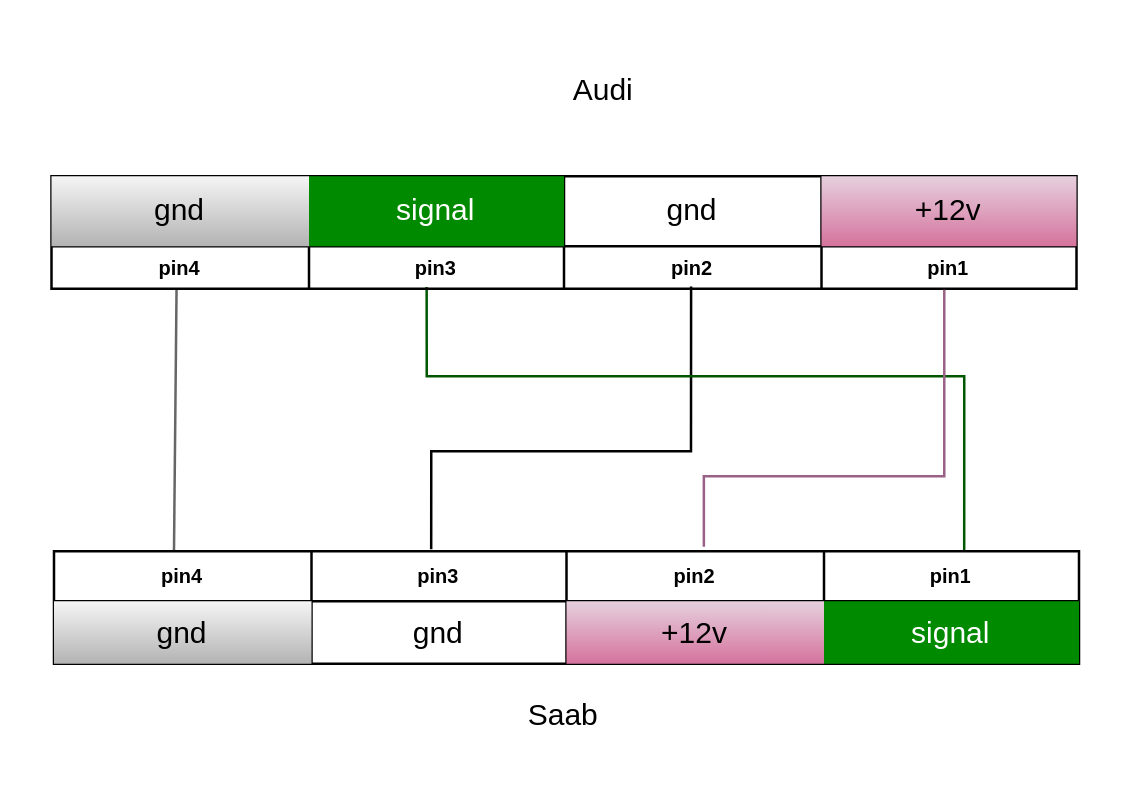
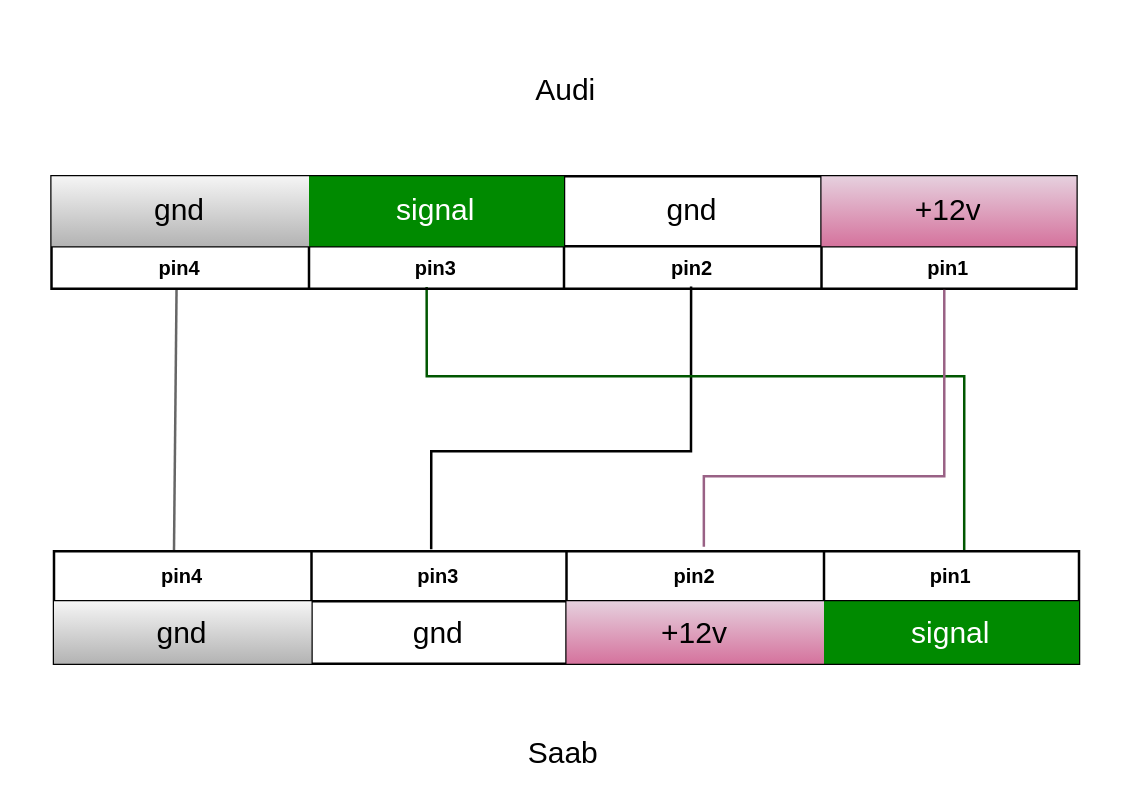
(604, 89) -> (566, 89)
(564, 714) -> (564, 751)
